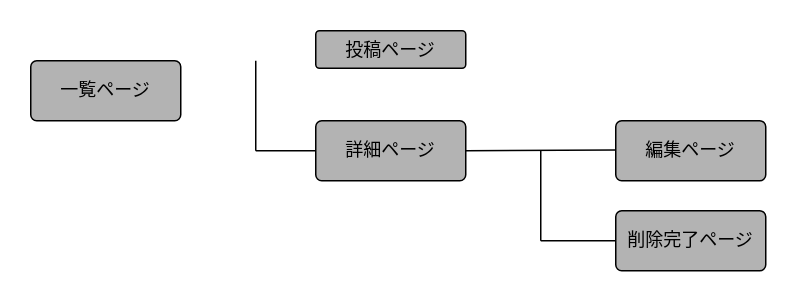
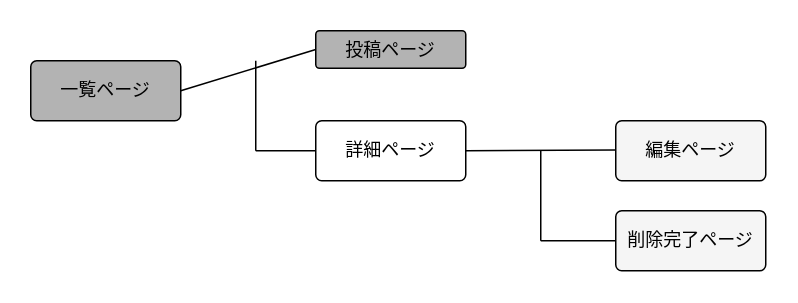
none -> (248, 70)
(391, 151) -> (391, 151)
(691, 151) -> (691, 151)
(691, 241) -> (691, 241)
